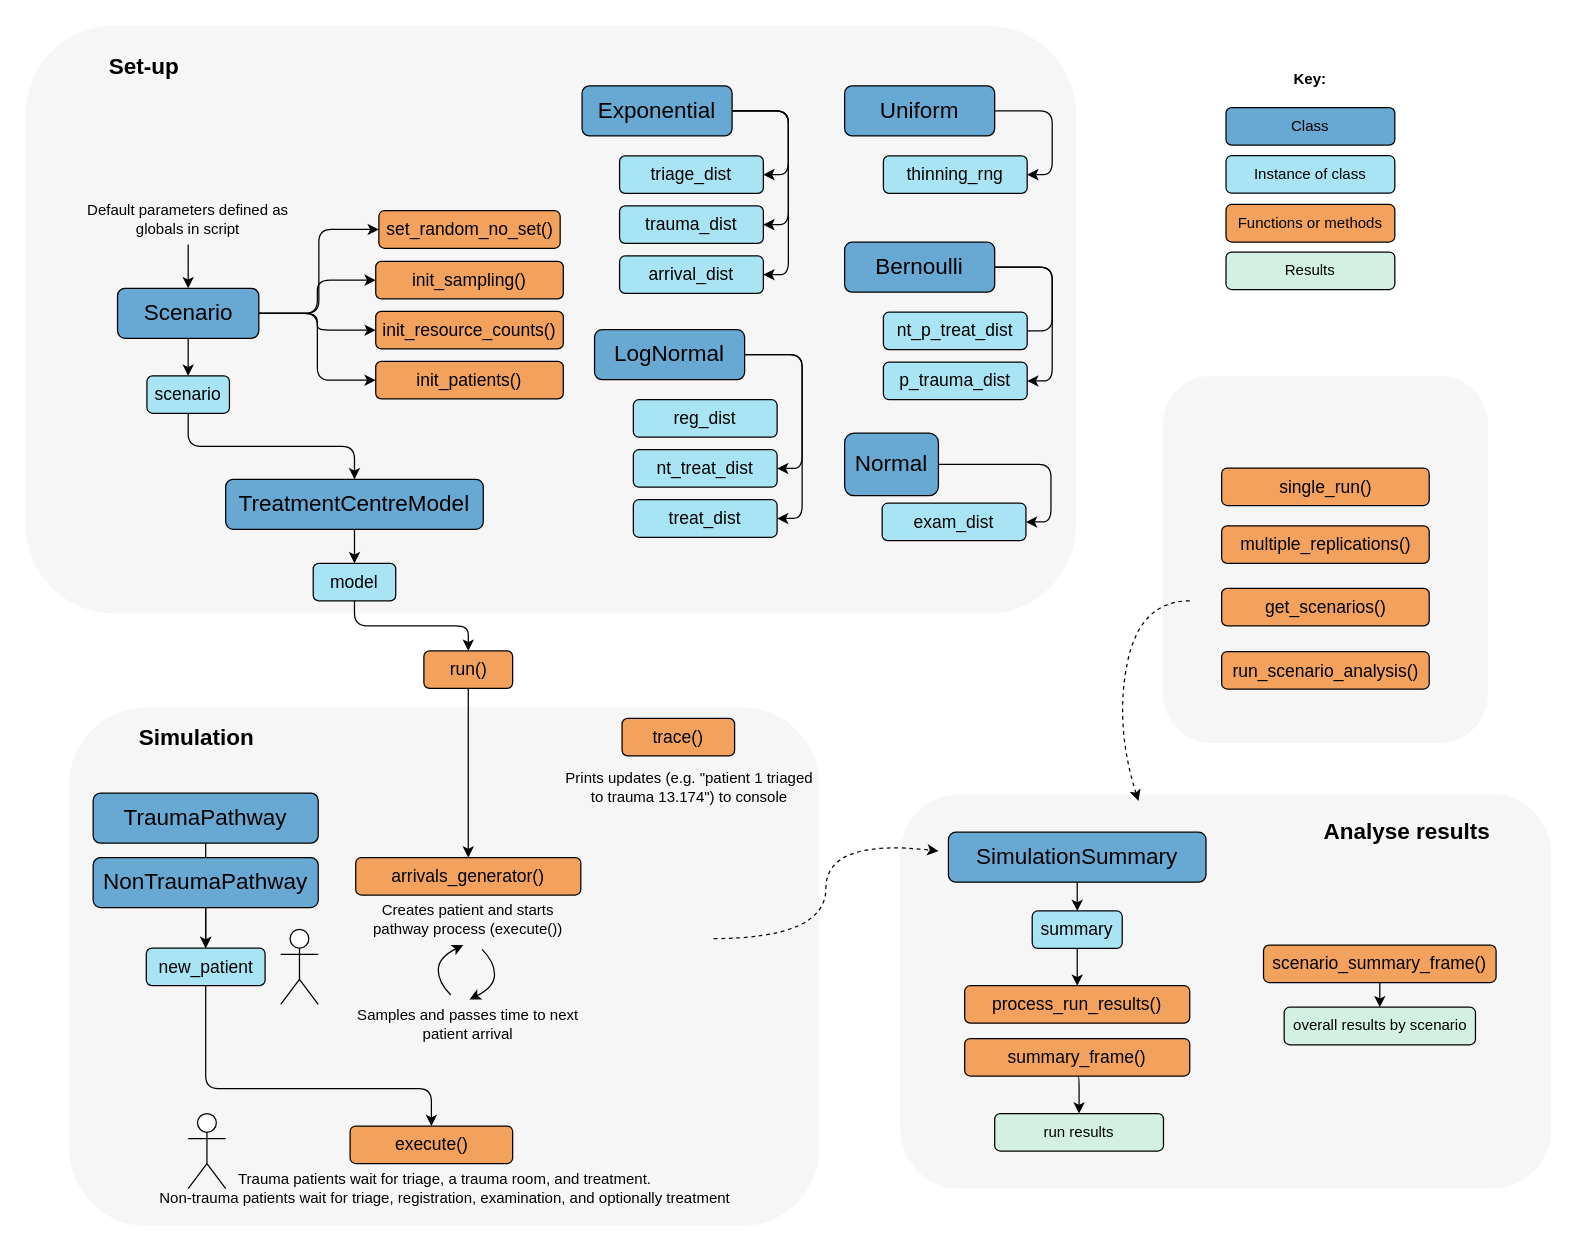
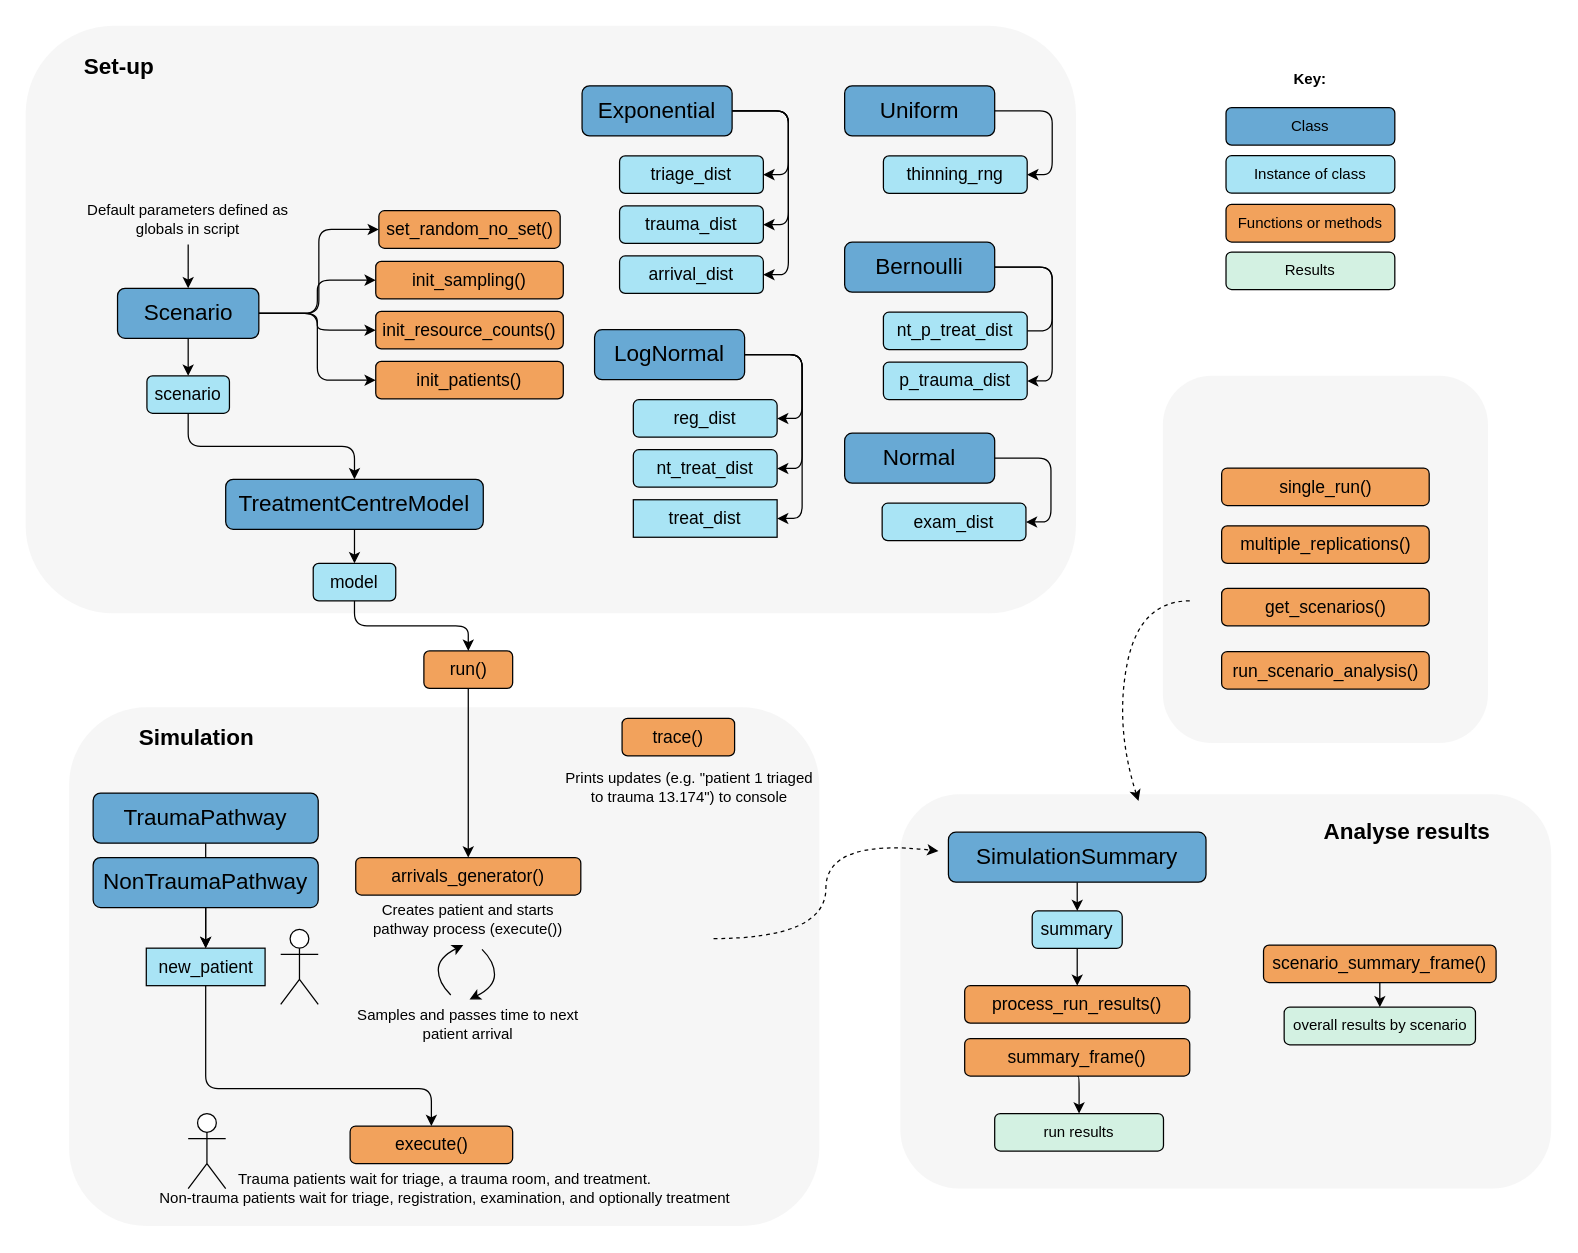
(144, 66) -> (119, 66)
none -> (791, 418)
(891, 464) -> (919, 458)
(705, 518) -> (705, 518)
(206, 967) -> (206, 967)
